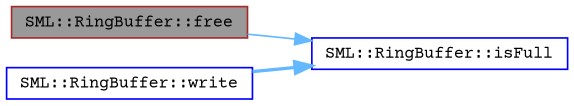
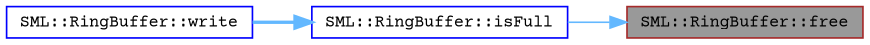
(271, 37) -> (589, 22)
